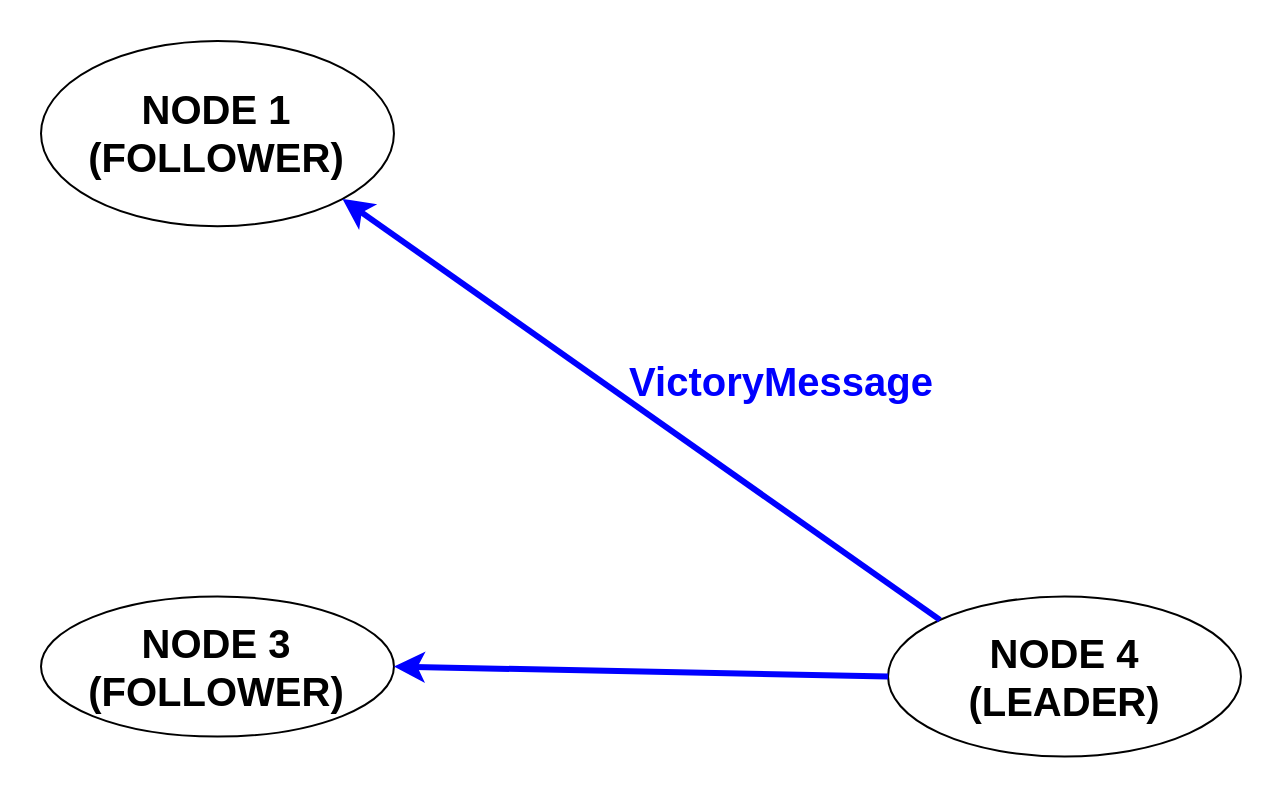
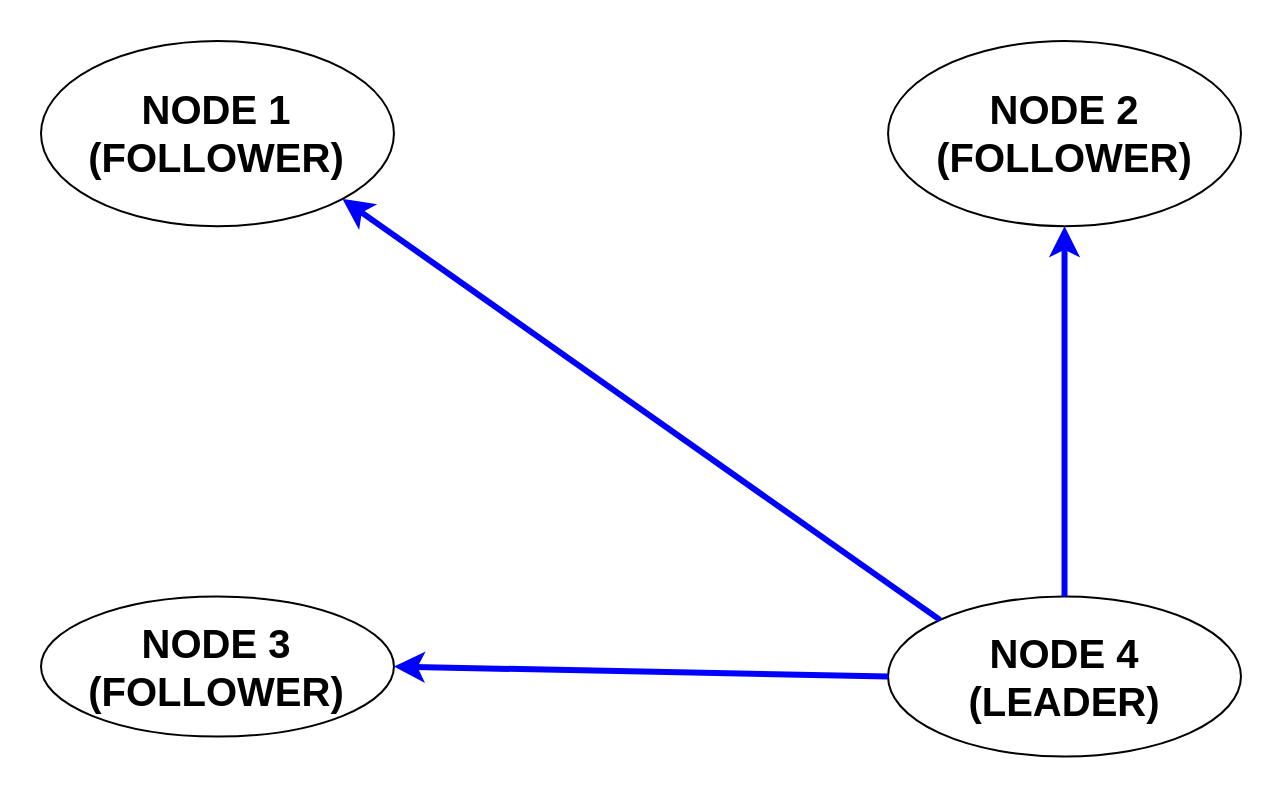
none -> (1065, 134)
(781, 381) -> none
none -> (1065, 421)
